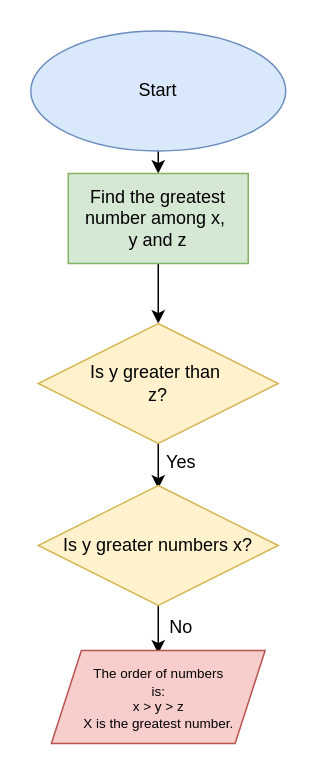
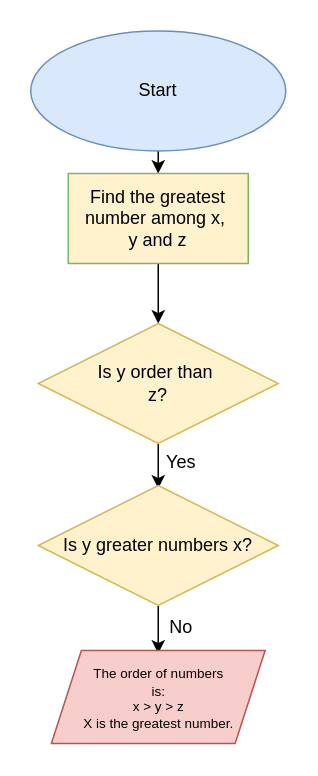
(158, 218) -> (158, 218)
(158, 383) -> (158, 383)
